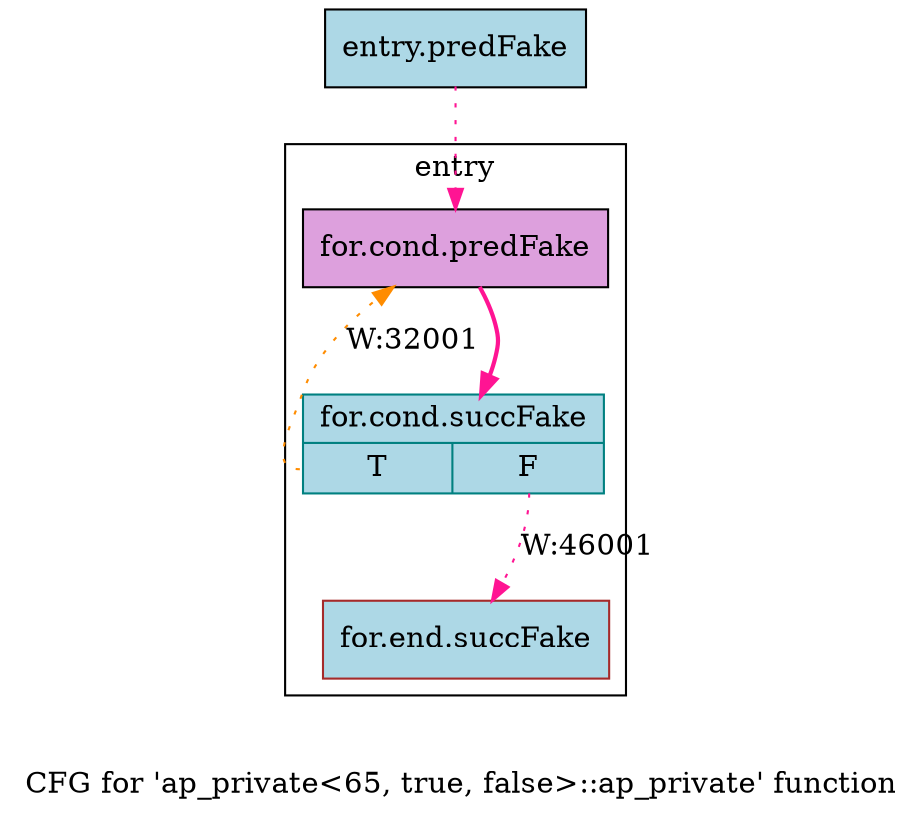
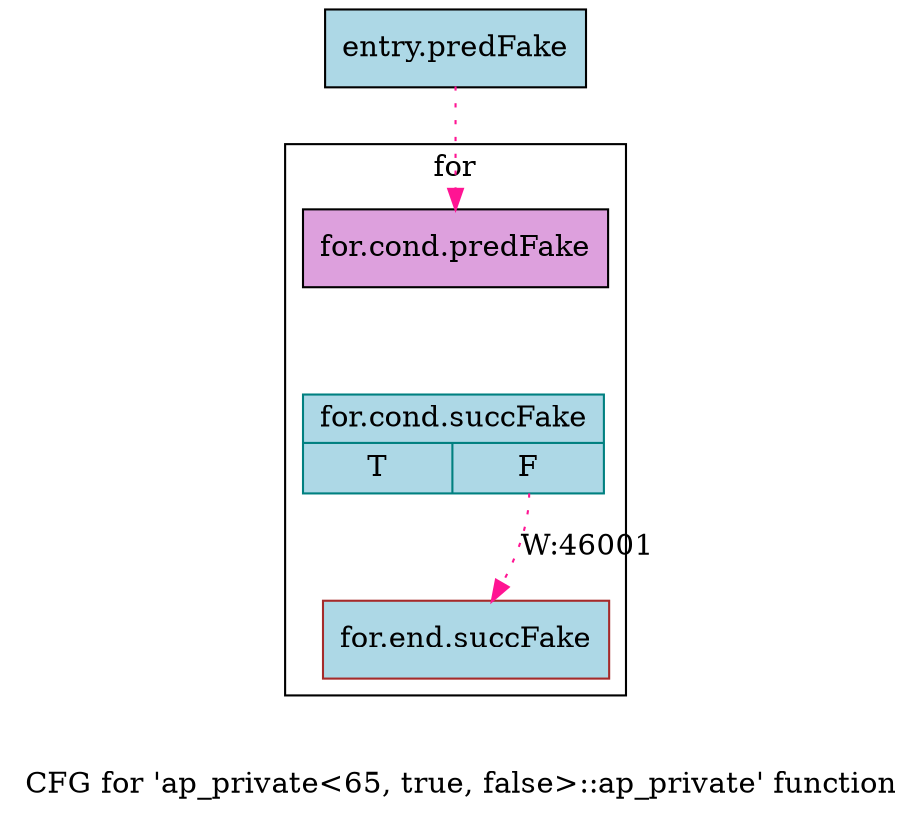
(456, 168) -> (456, 168)
(497, 330) -> none
(309, 378) -> none
